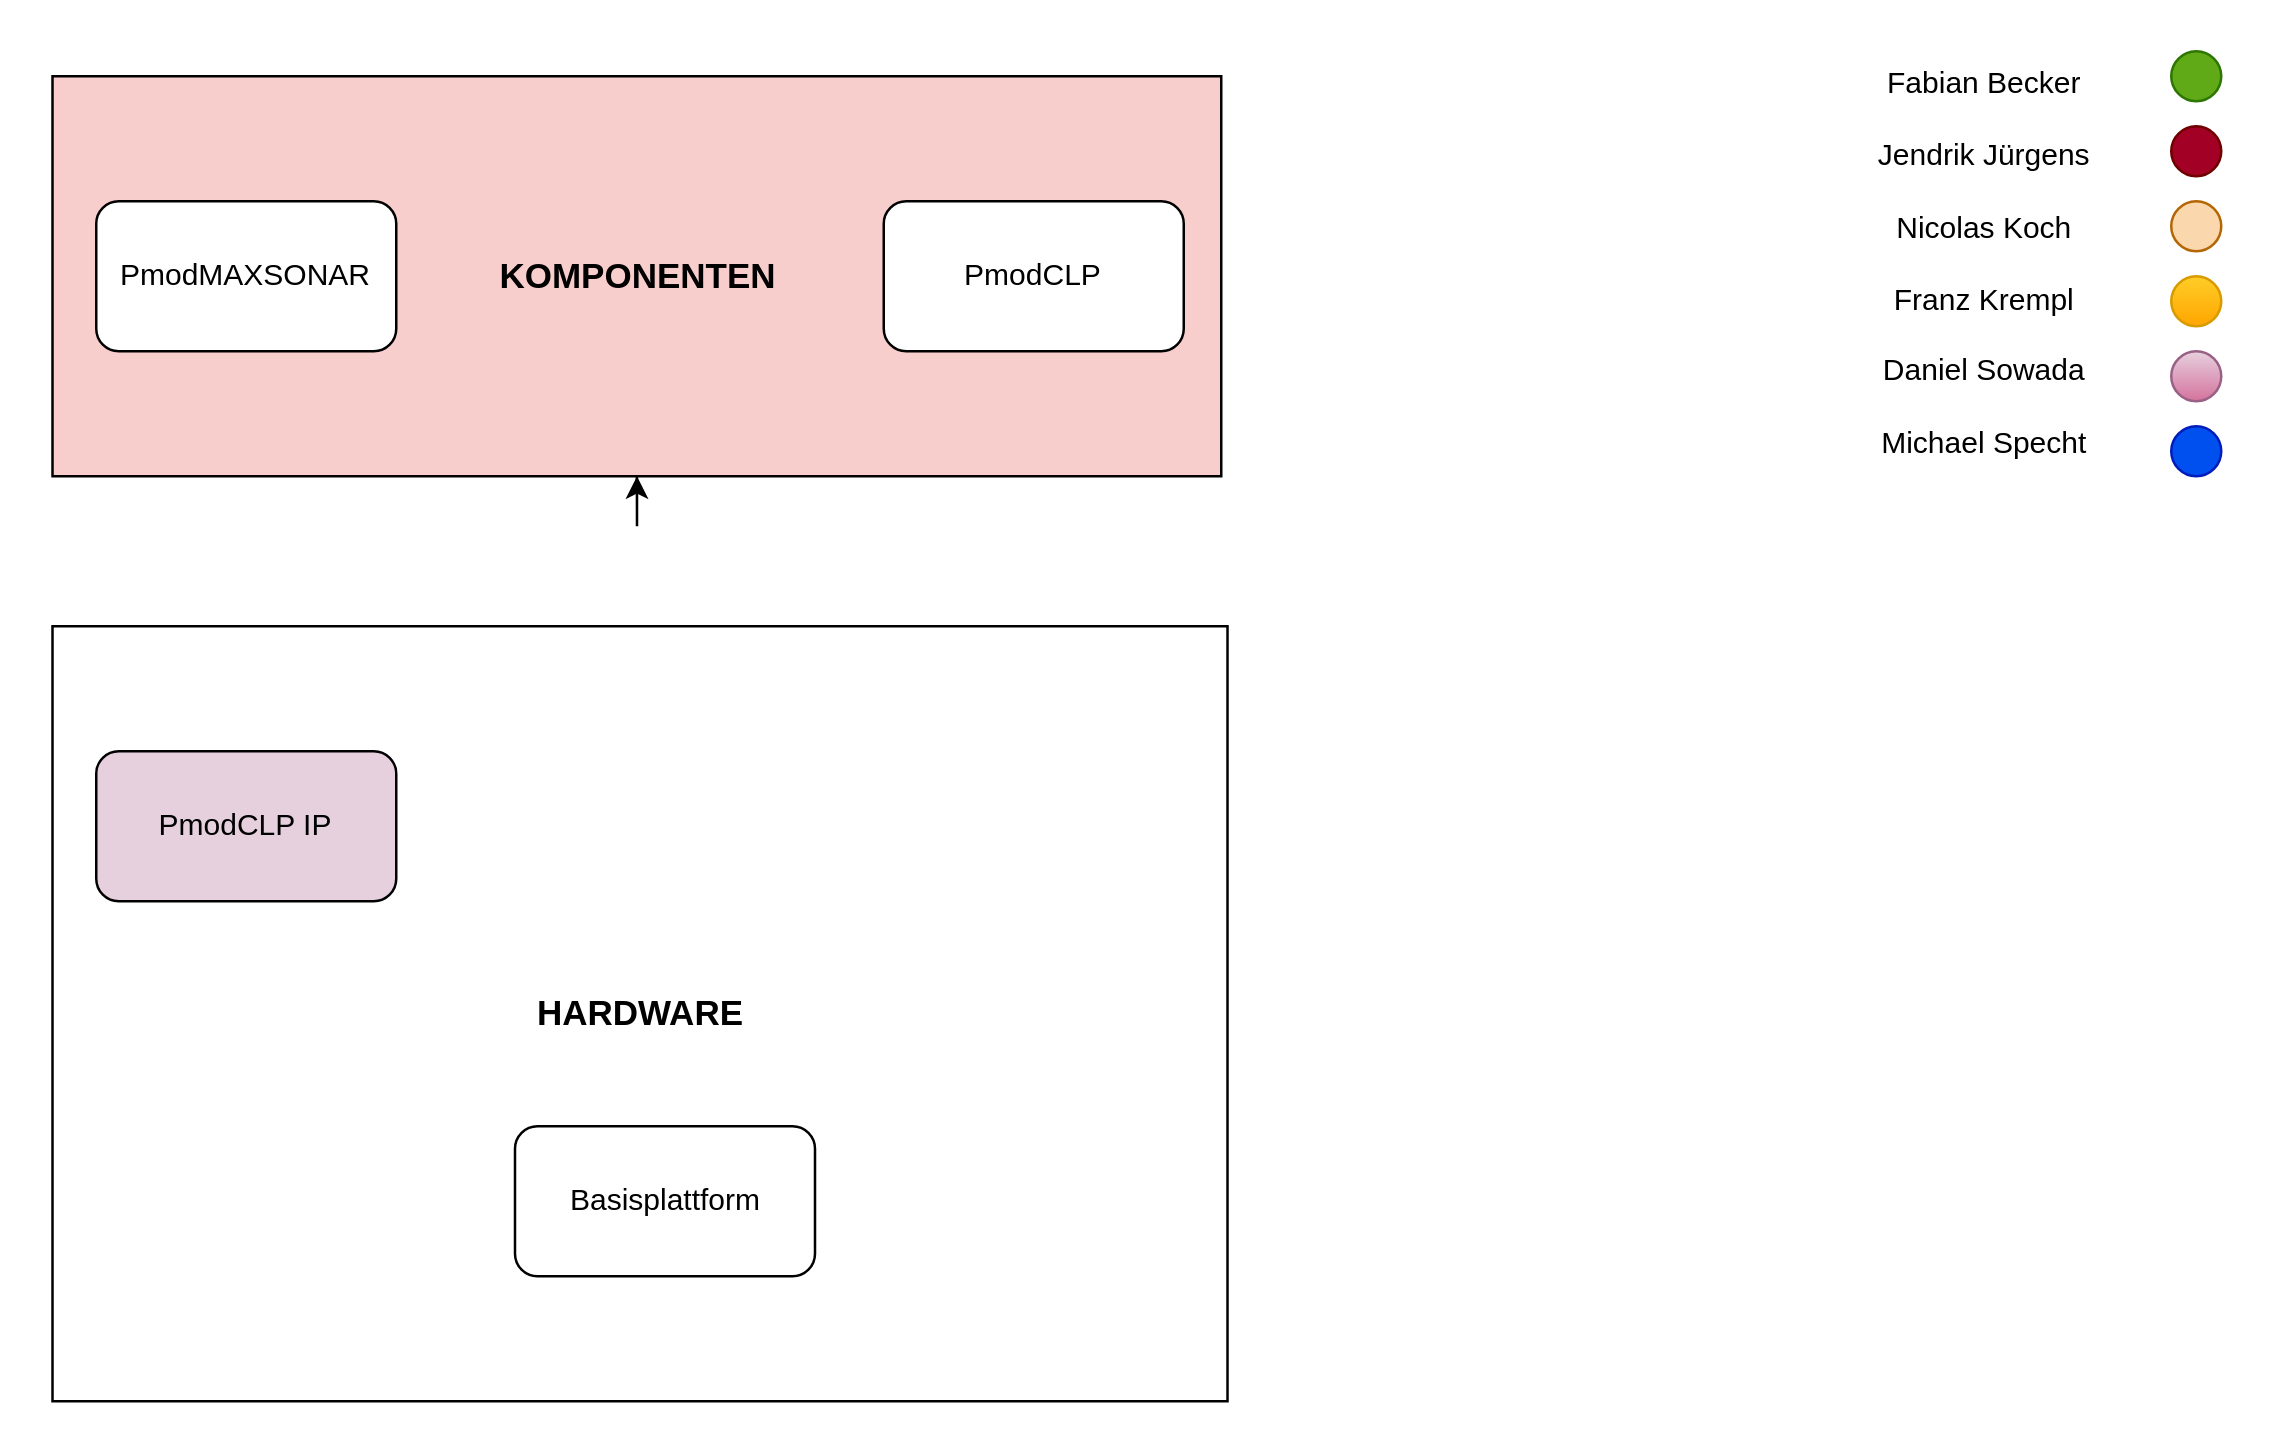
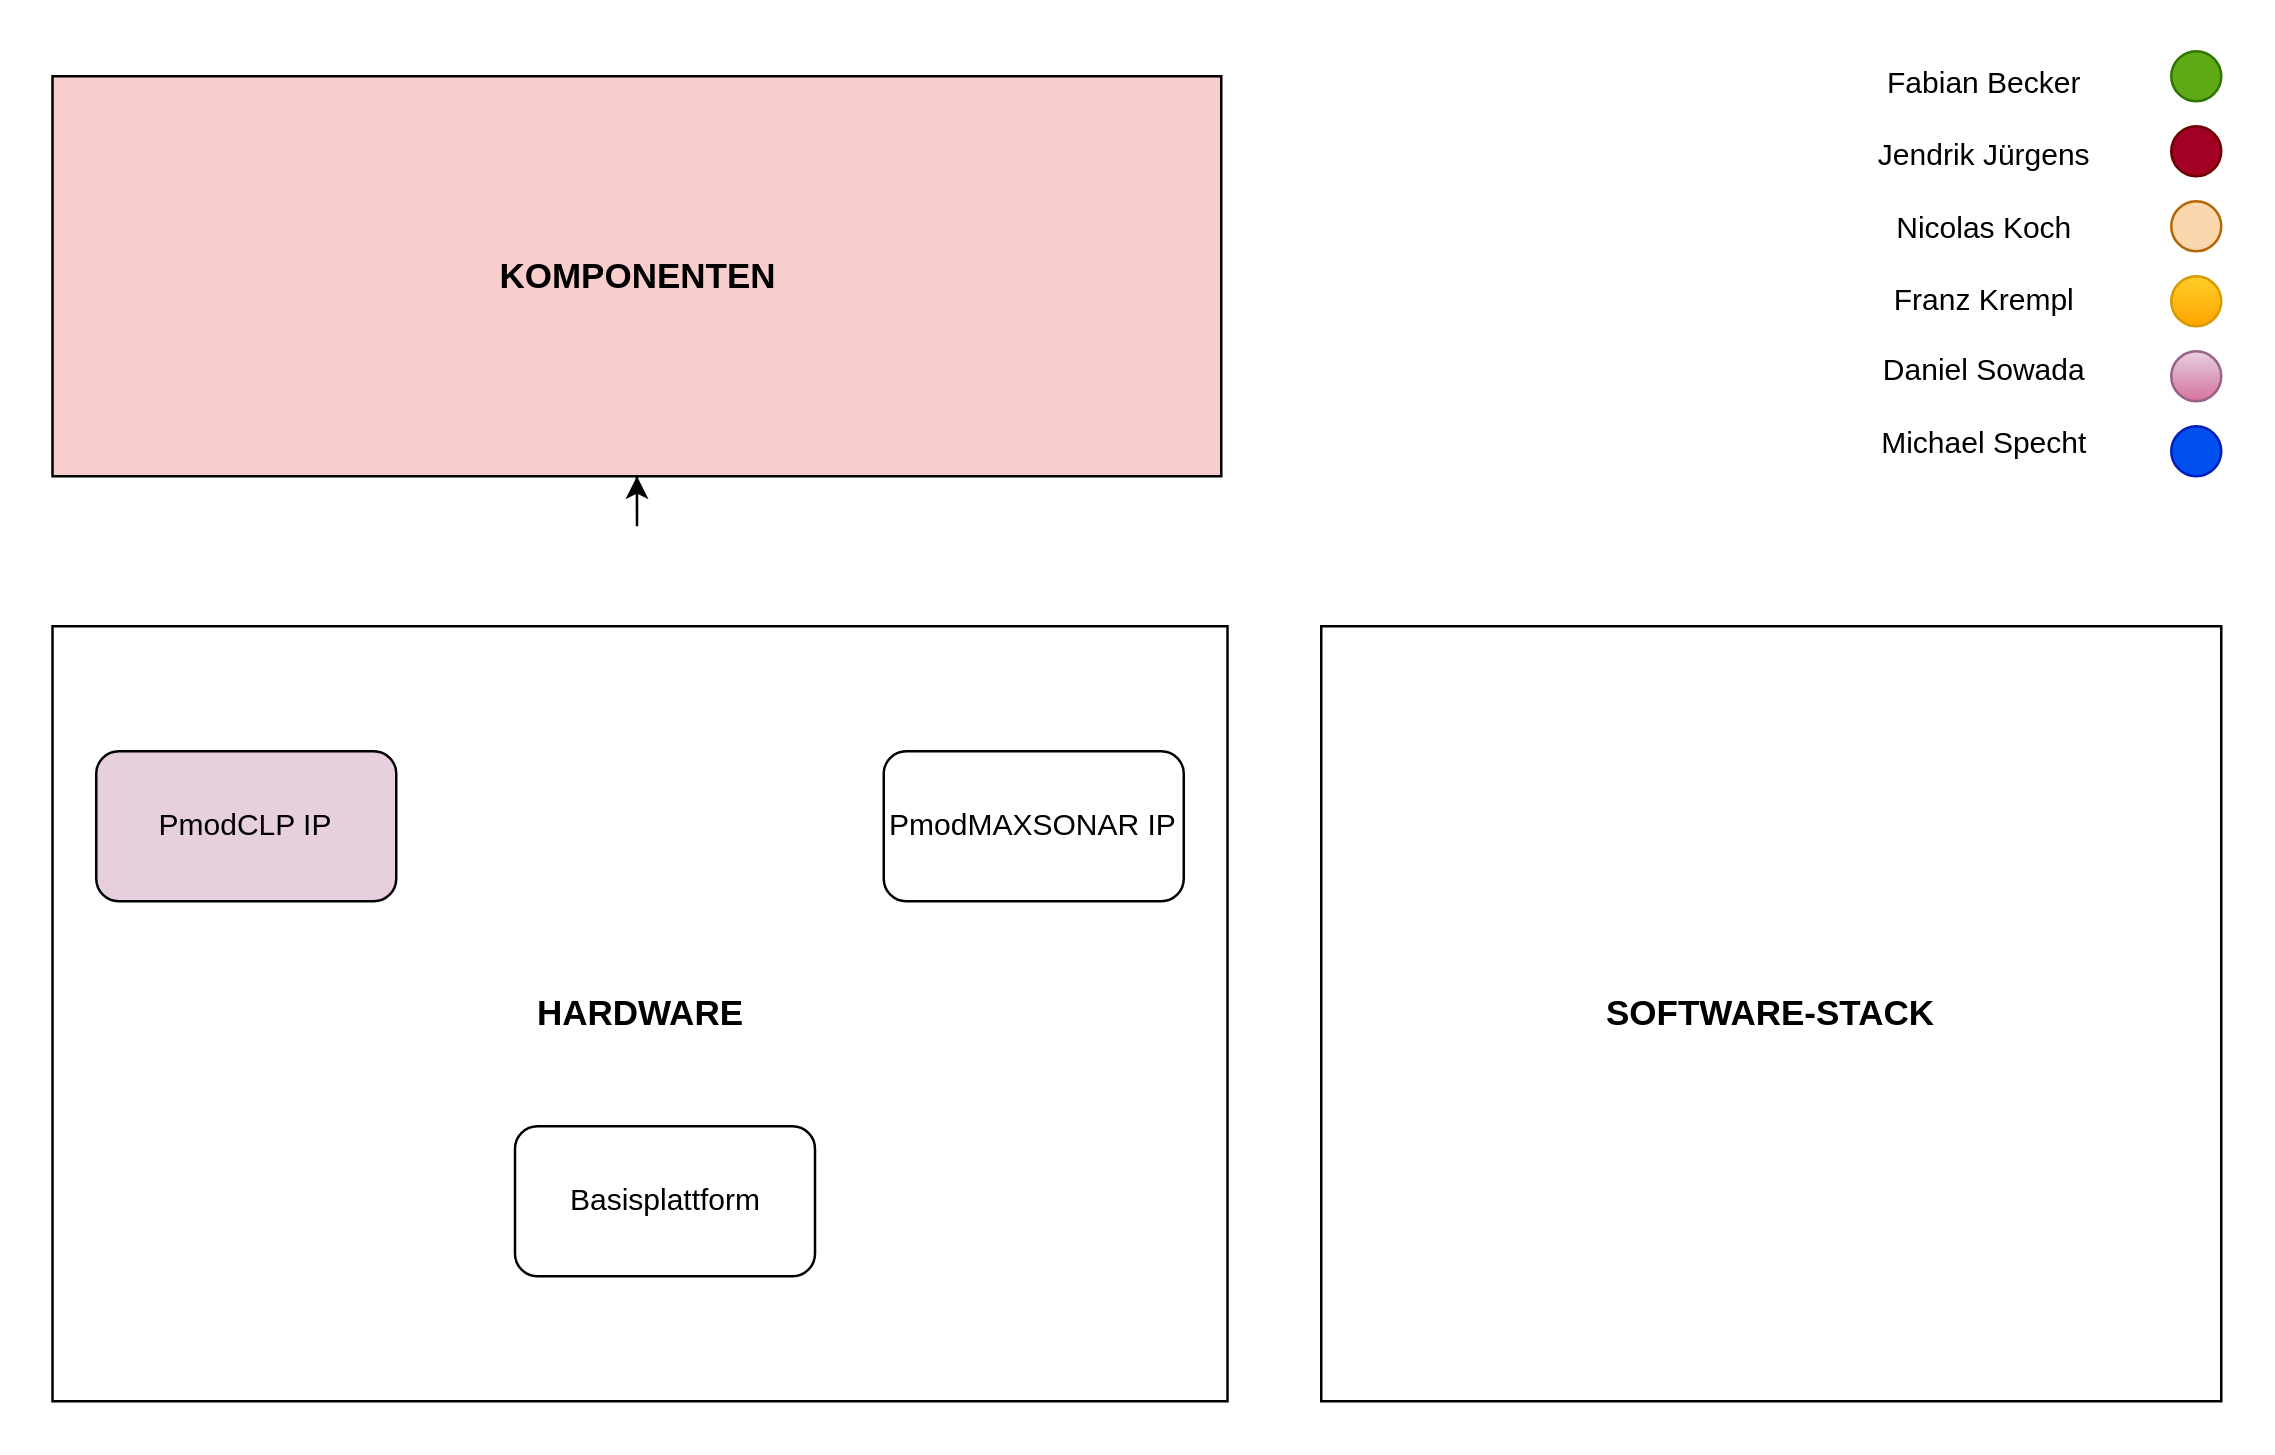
(246, 276) -> none
(1034, 276) -> none
none -> (1034, 826)
none -> (1771, 1014)
